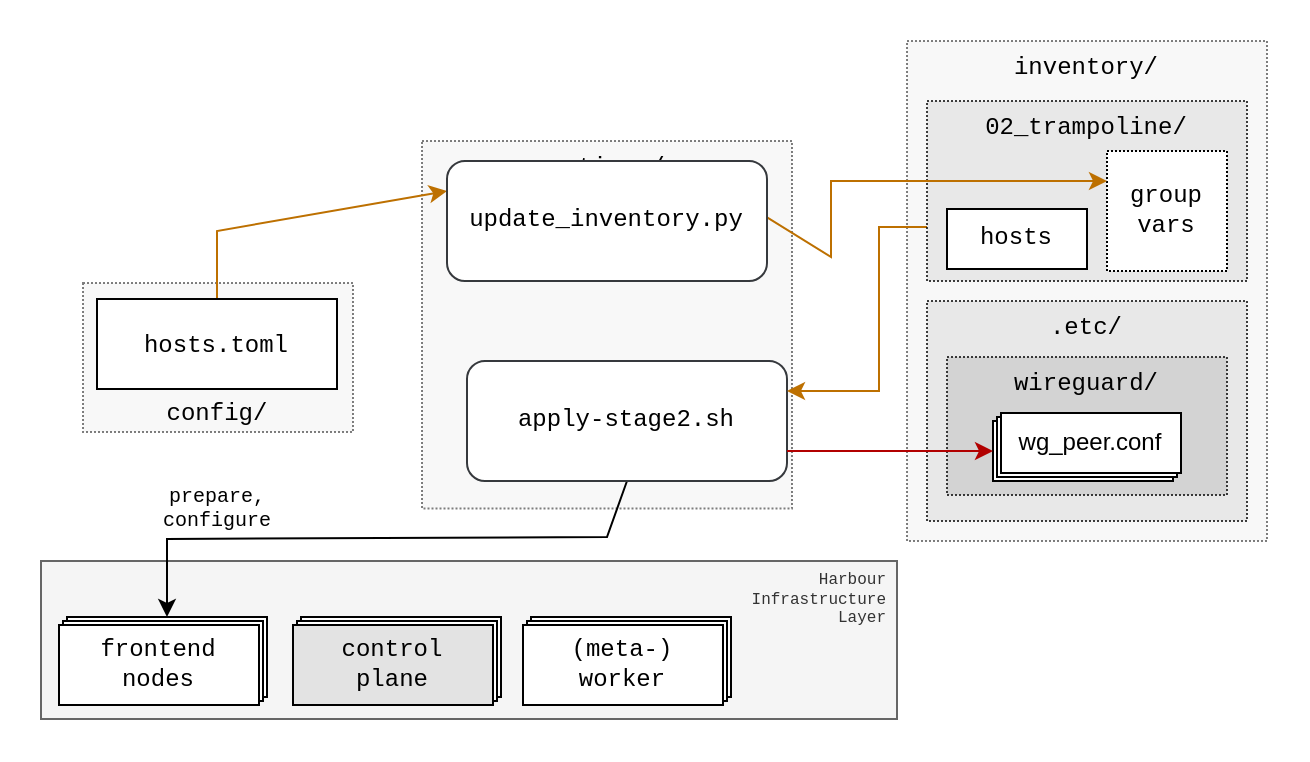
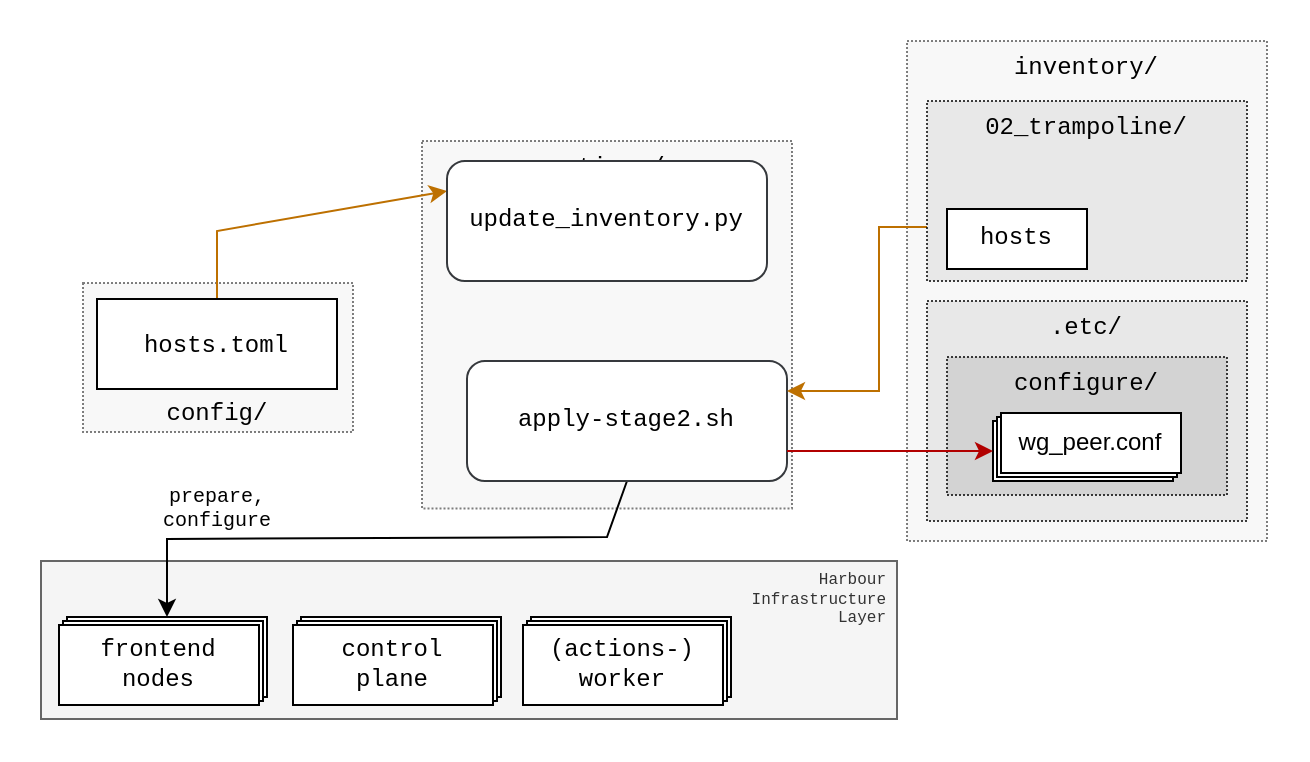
(887, 181) -> none
(1167, 211) -> none
(1087, 385) -> (1087, 385)
(393, 665) -> (393, 665)
(623, 665) -> (623, 665)
